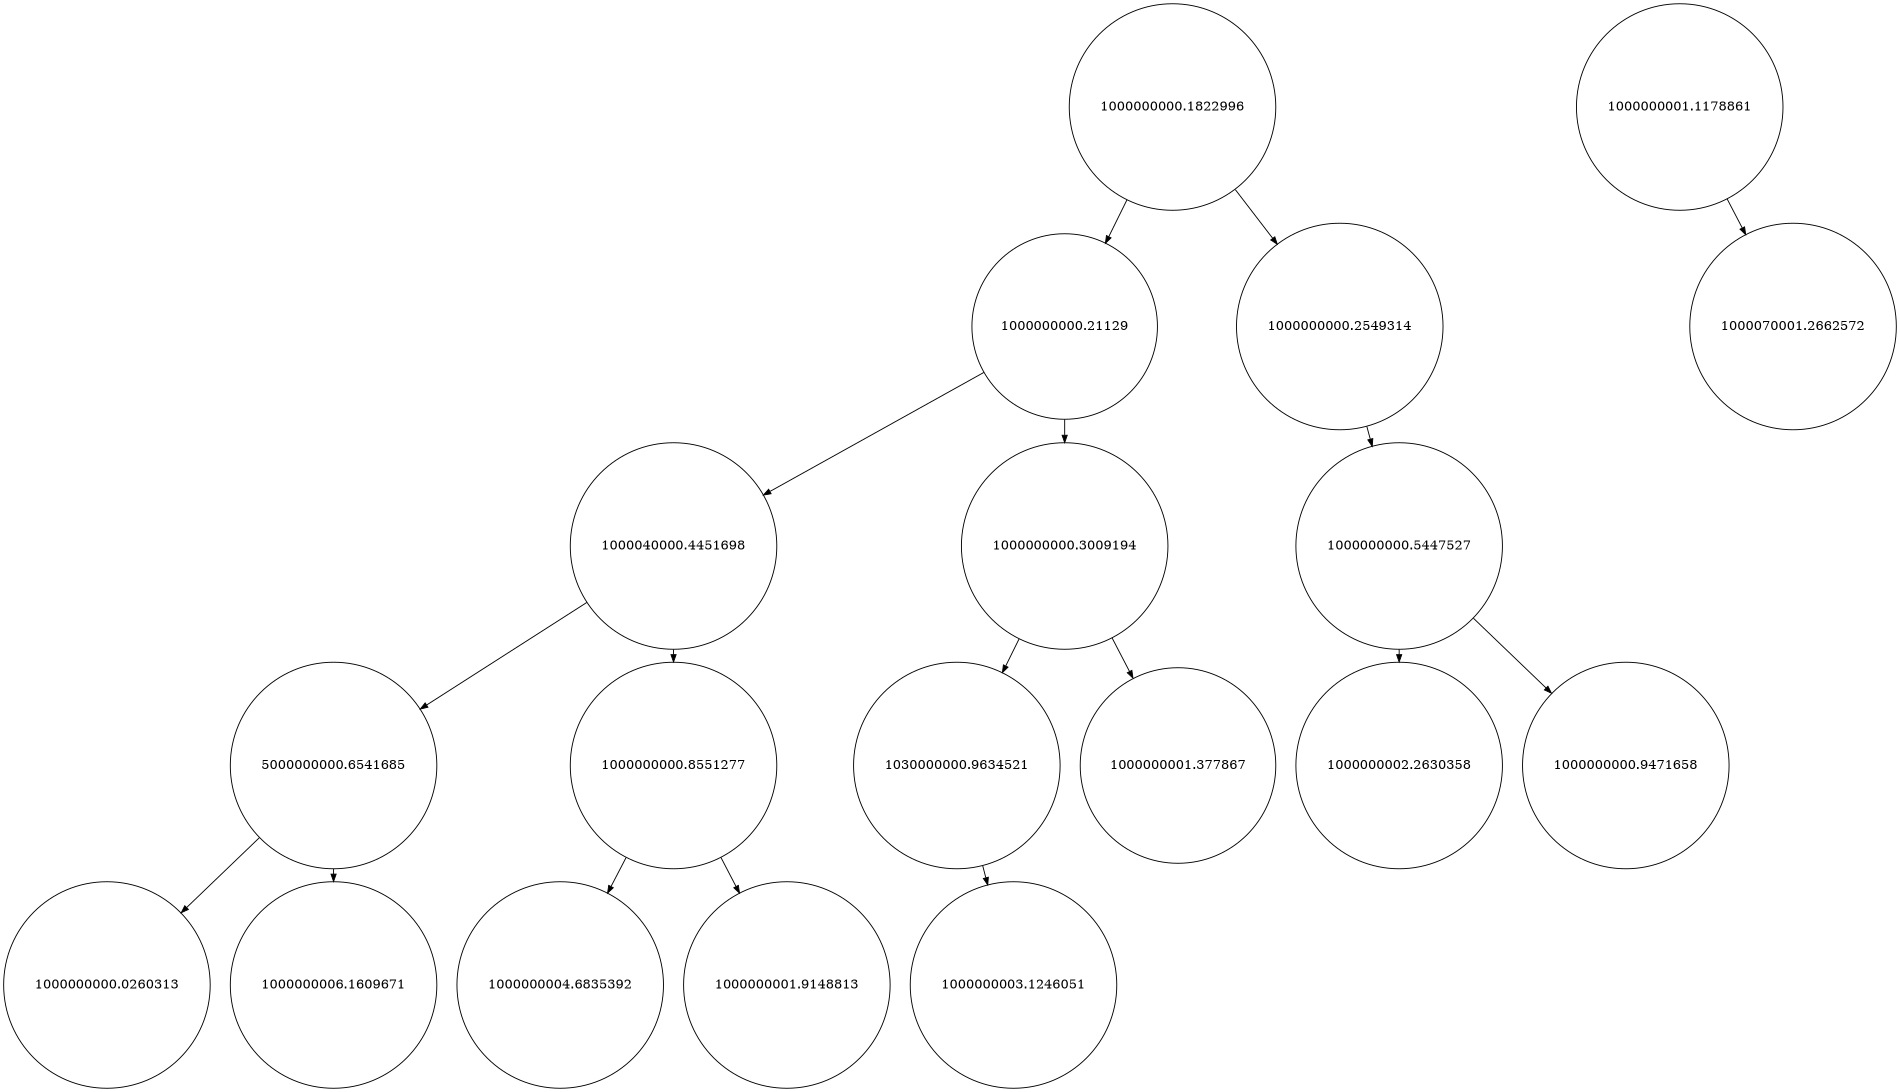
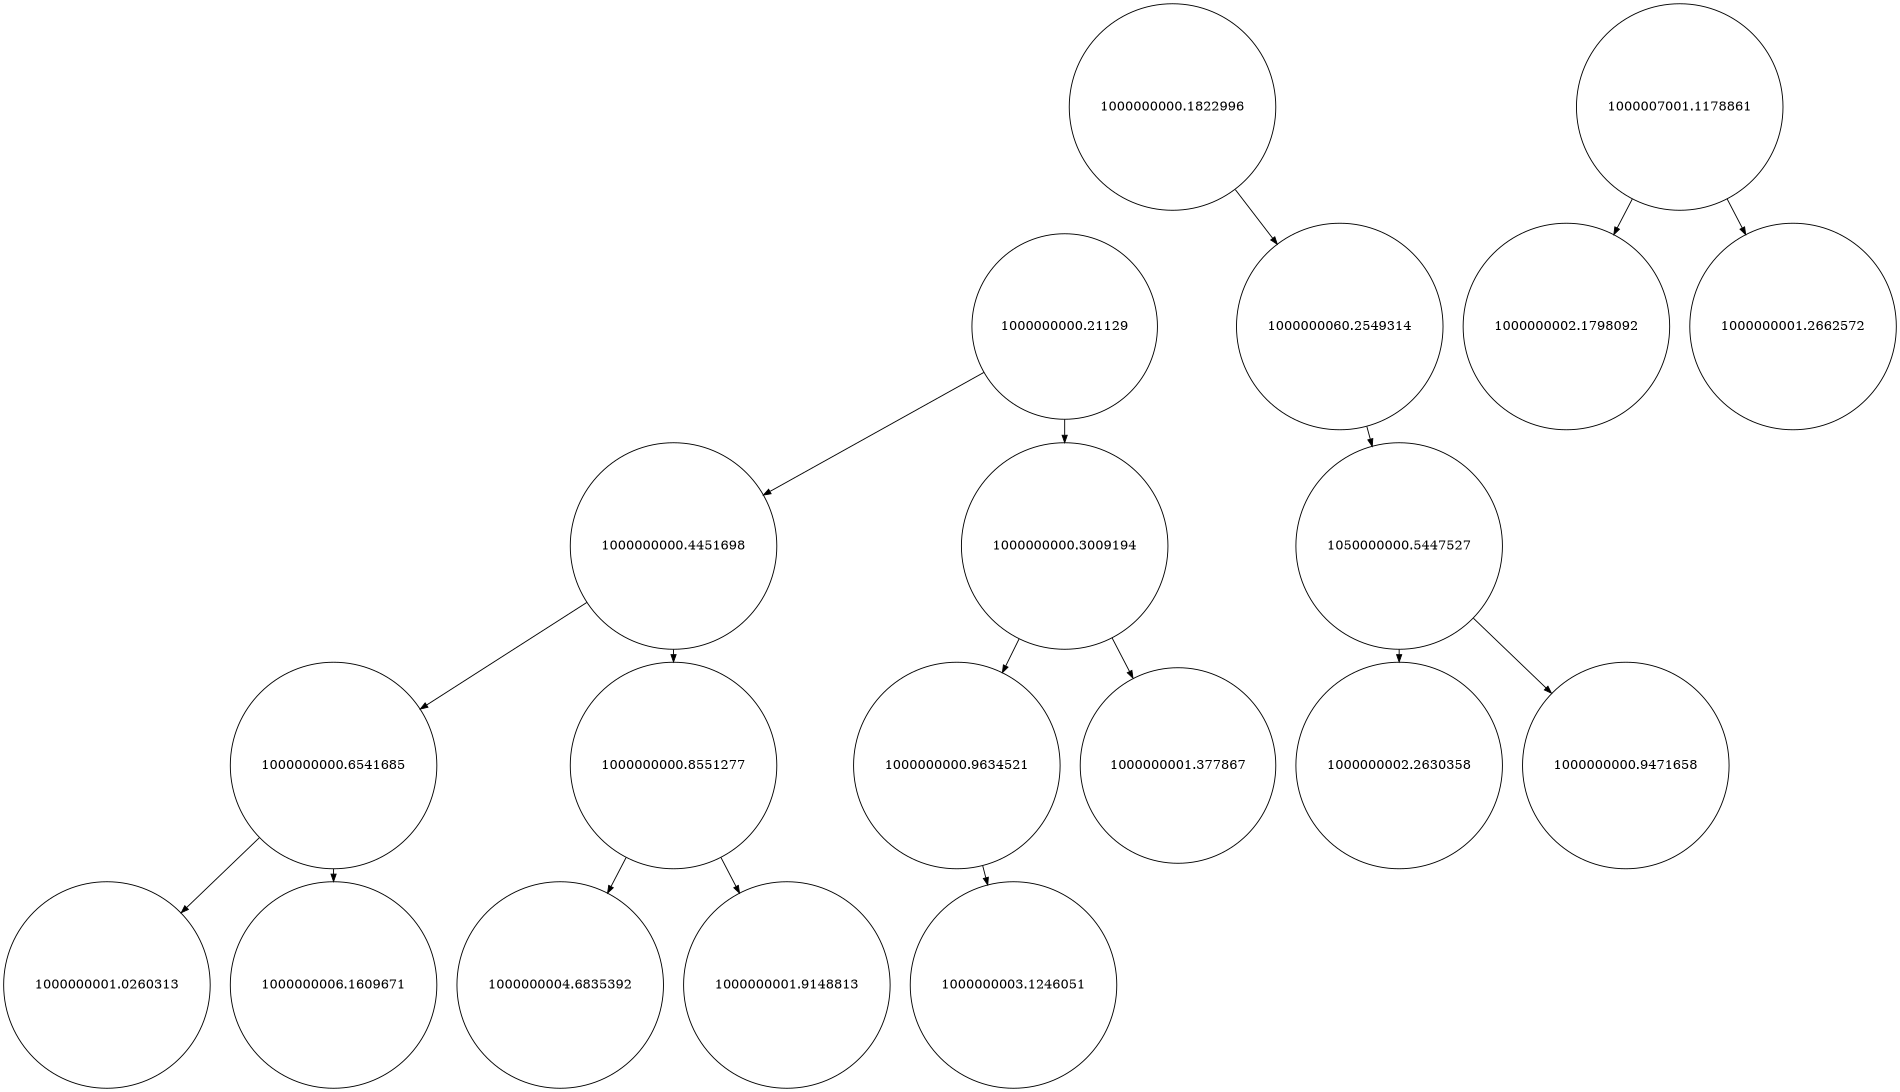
(1680, 107) -> (1680, 107)
(1118, 218) -> none
(1340, 327) -> (1340, 327)
none -> (1566, 327)
(1793, 327) -> (1793, 327)
(674, 546) -> (674, 546)
(1399, 546) -> (1399, 546)
(334, 766) -> (334, 766)
(957, 766) -> (957, 766)
(107, 985) -> (107, 985)
